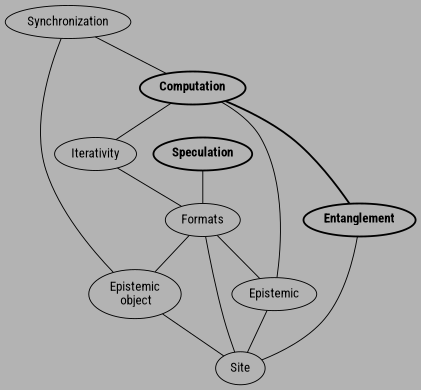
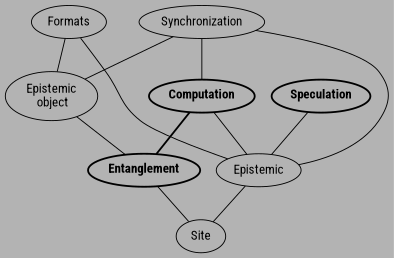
none -> (383, 78)
(96, 154) -> none
(203, 187) -> (290, 133)
(218, 295) -> none
(193, 335) -> (101, 136)
